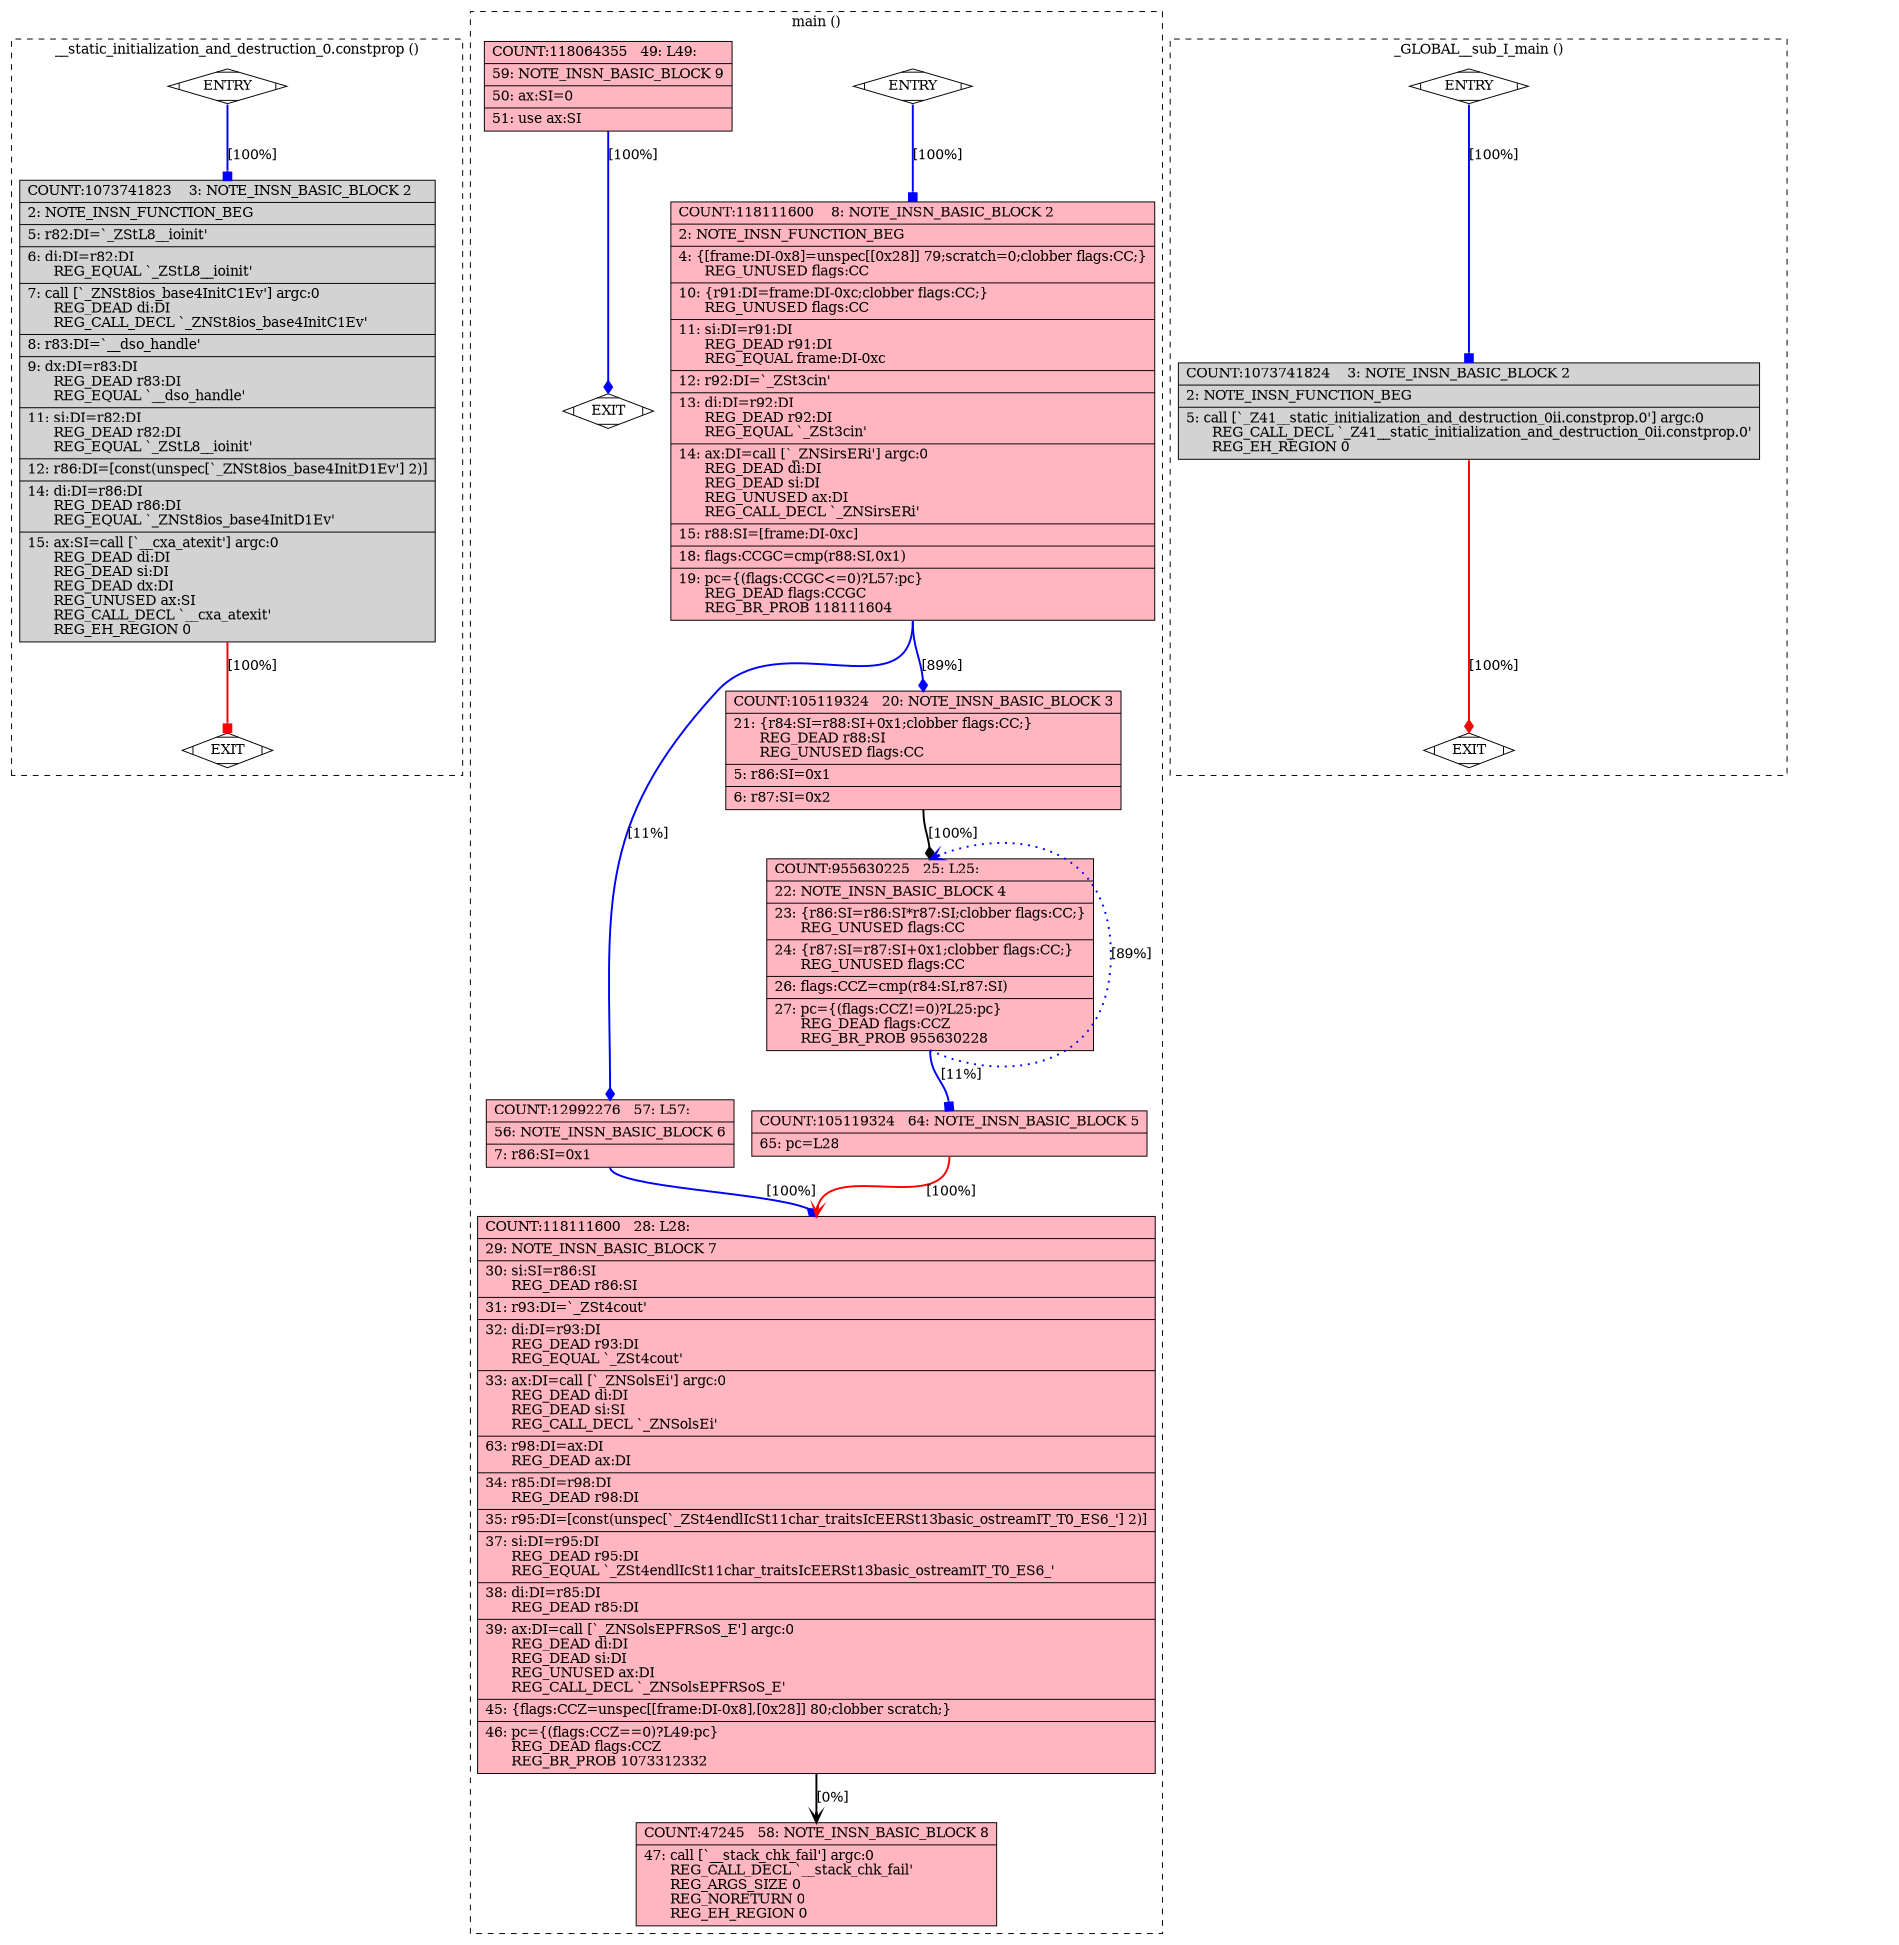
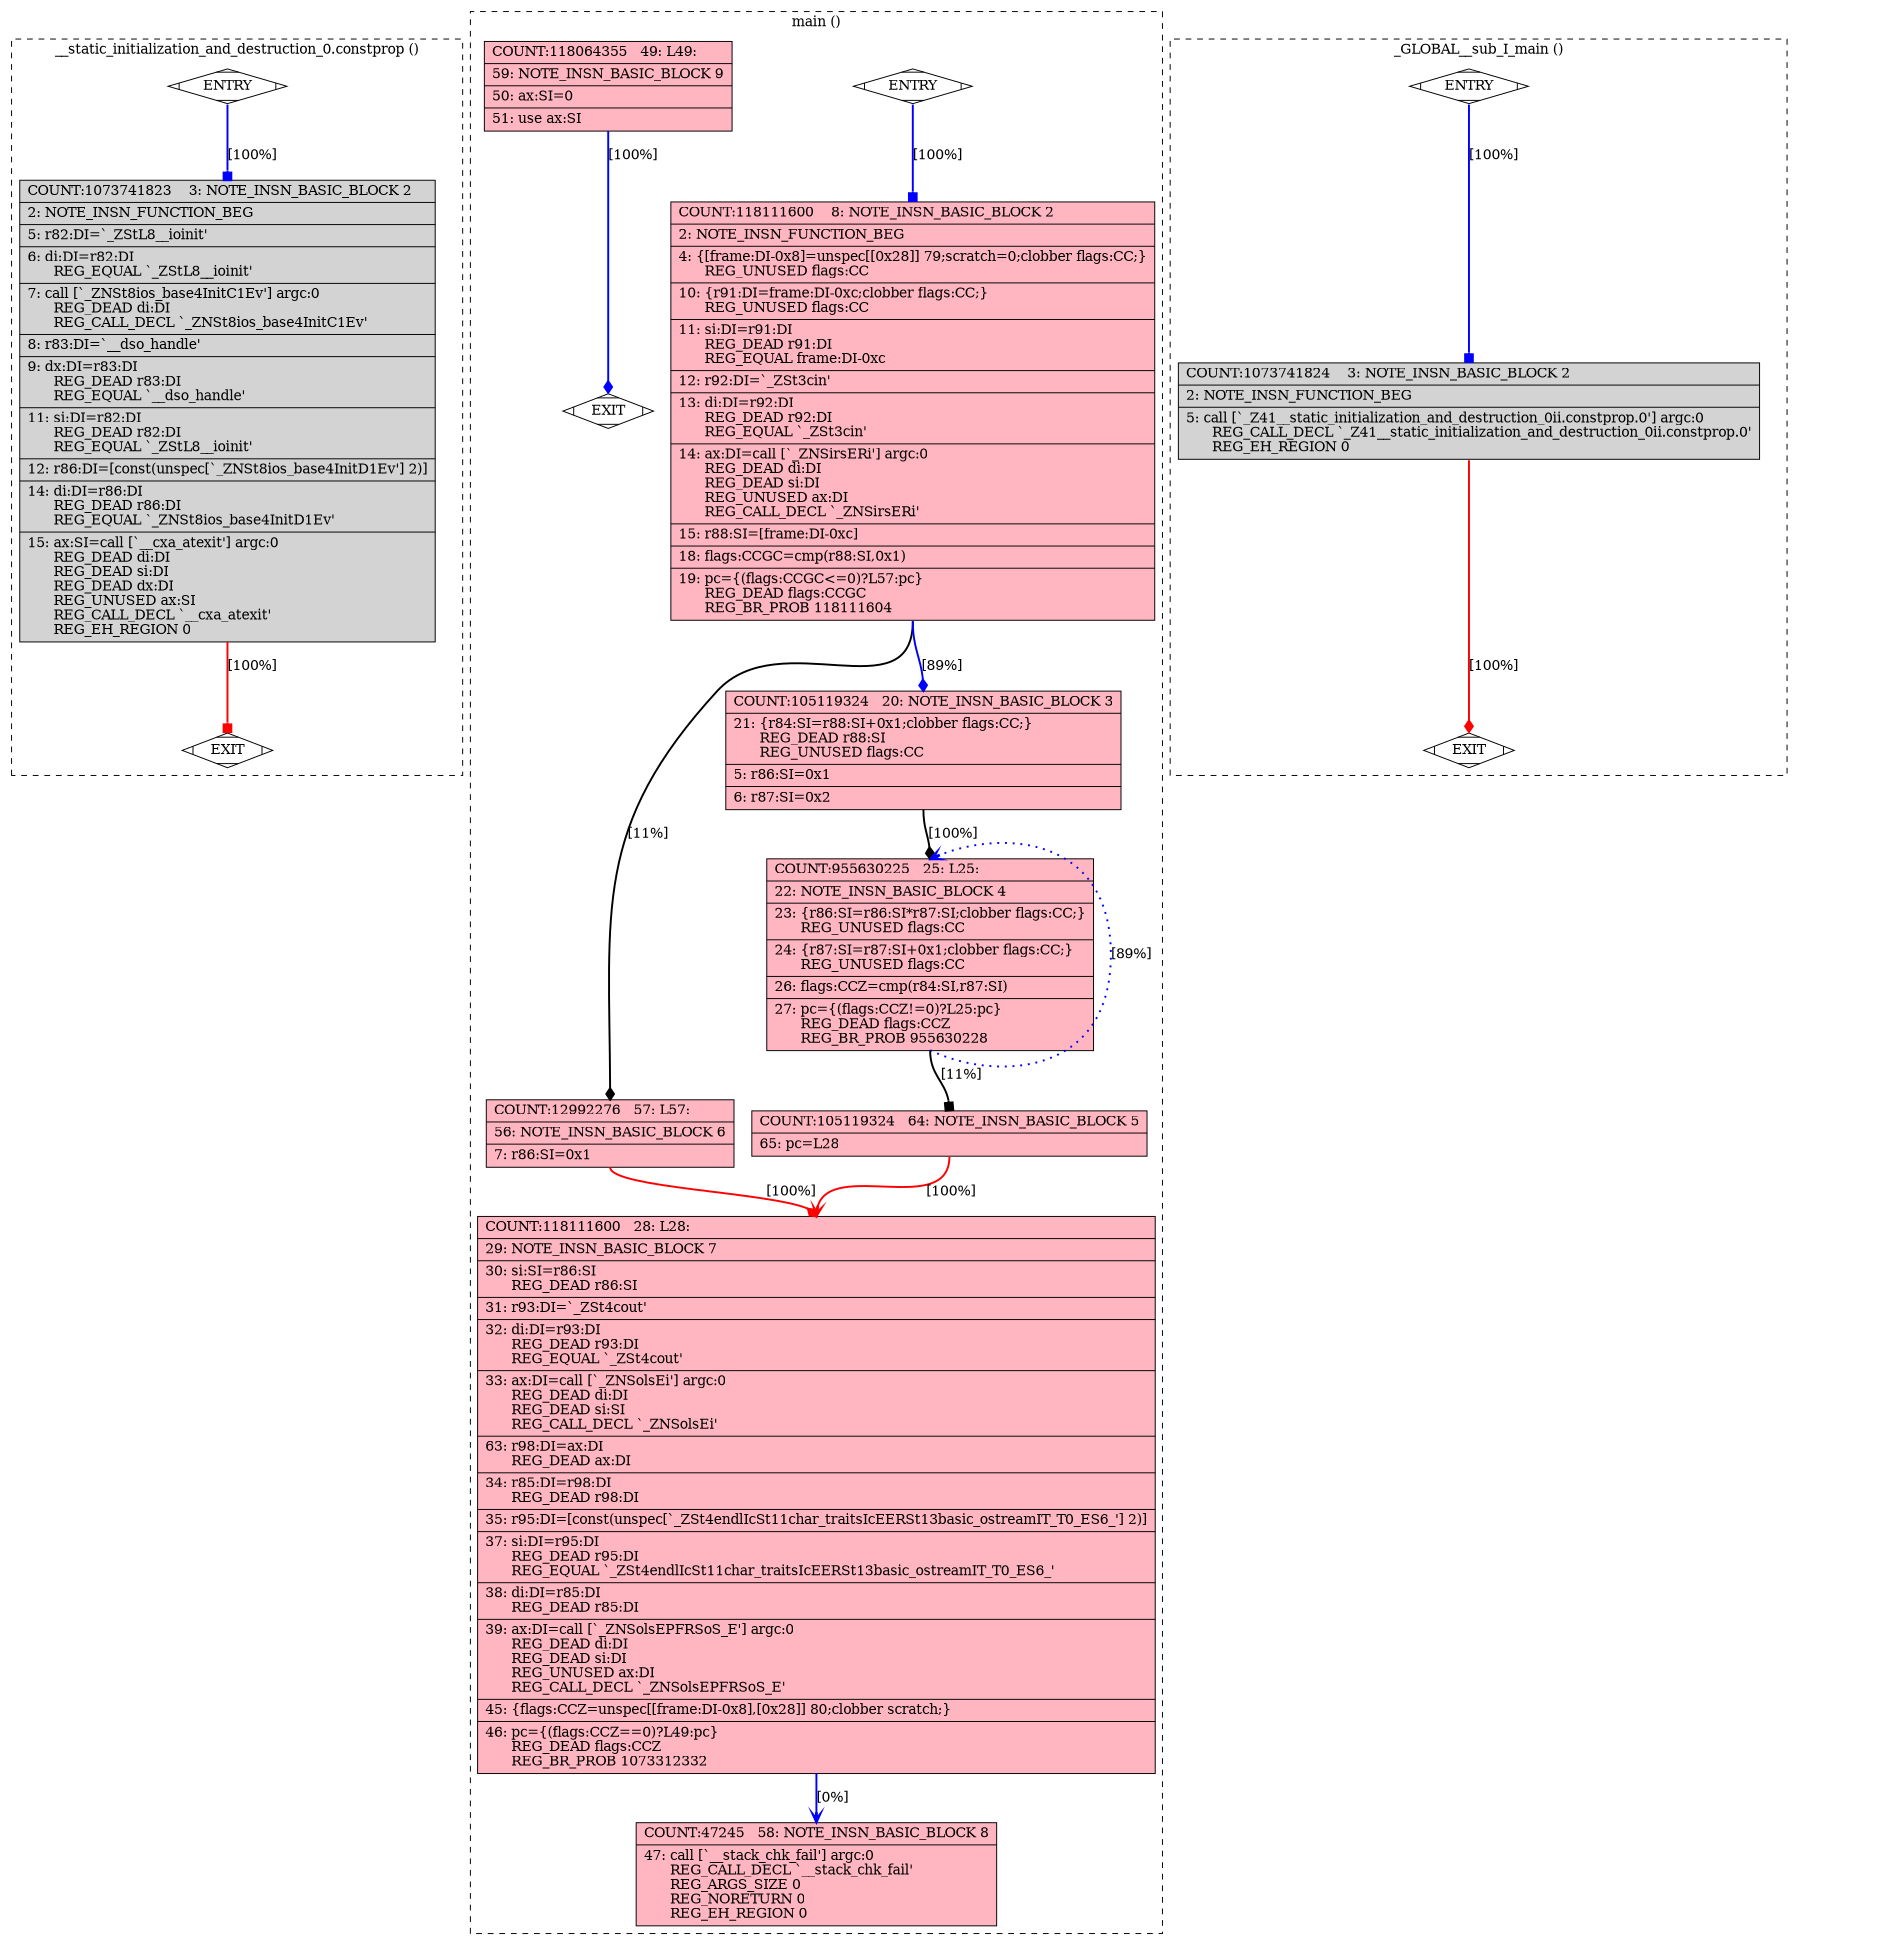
(658, 769) -> (658, 769)
(937, 1076) -> (937, 1076)
(707, 1191) -> (707, 1191)
(816, 1793) -> (816, 1793)
